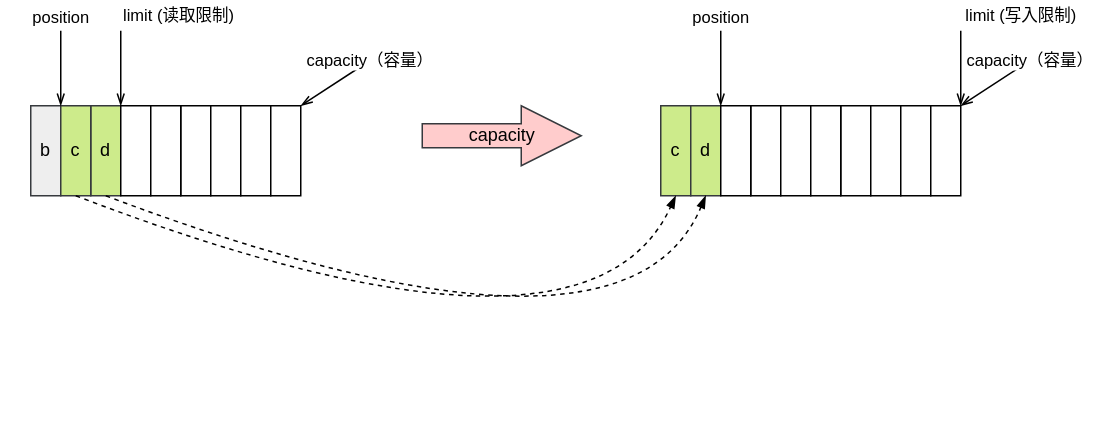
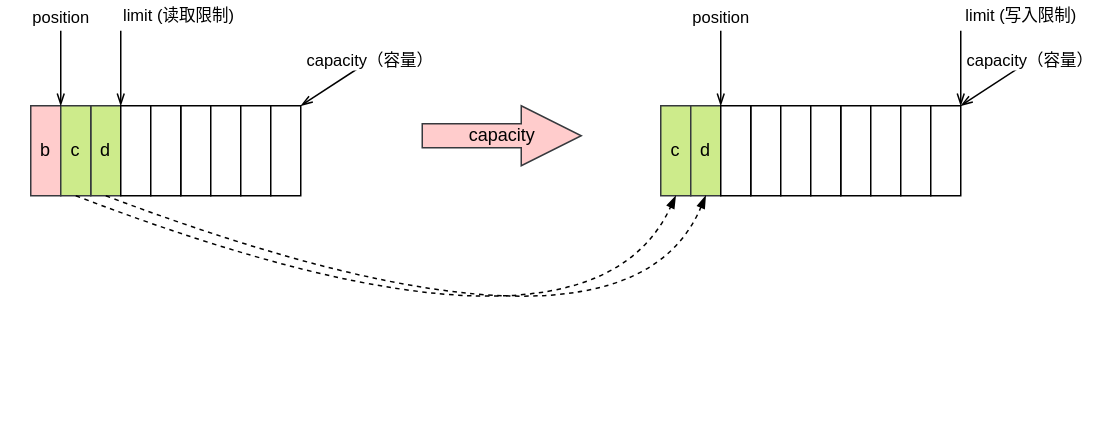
(46, 151) -> (46, 151)
